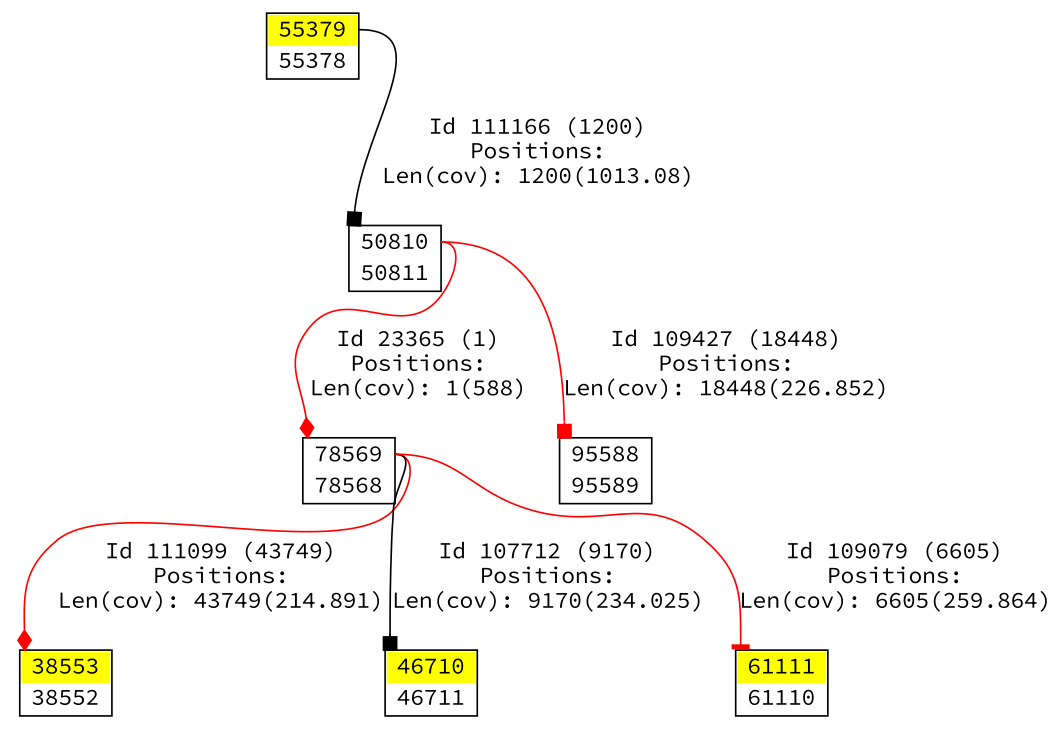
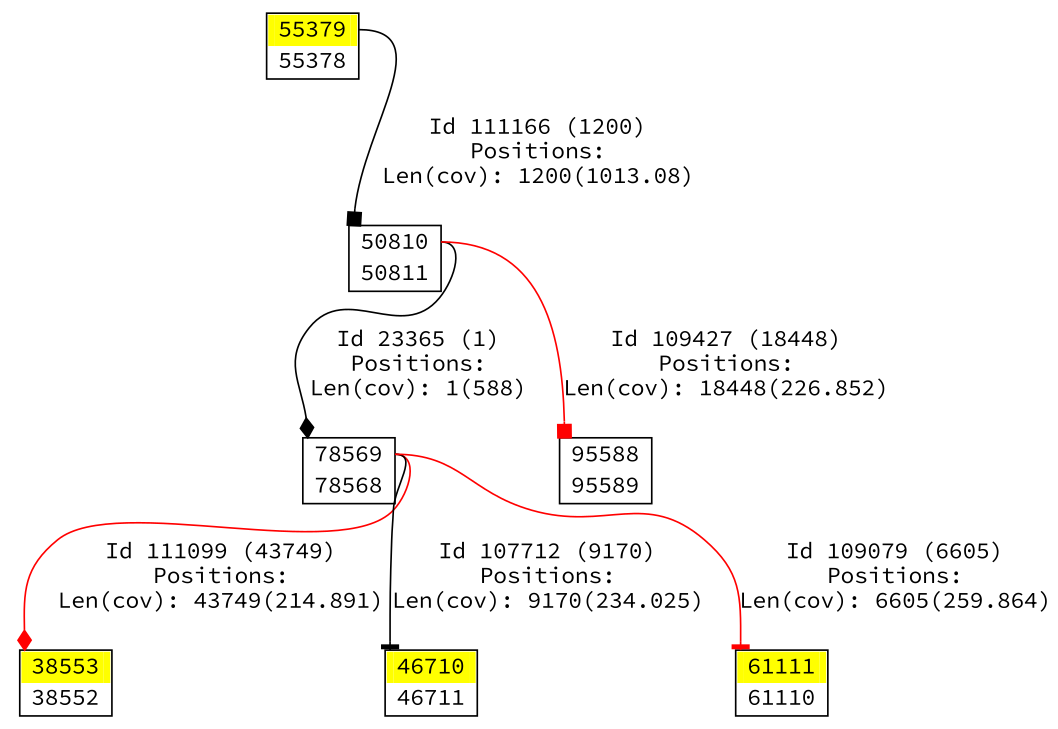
(361, 311) -> (361, 311)
(392, 544) -> (392, 544)
